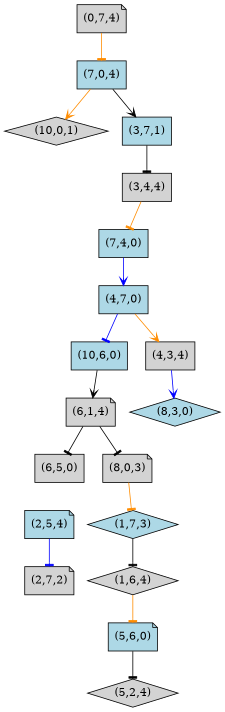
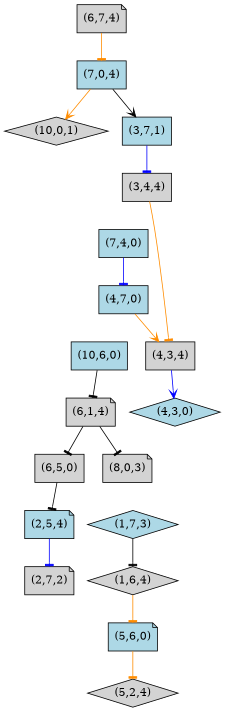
(102, 19) -> (102, 19)
(147, 157) -> (147, 157)
(136, 214) -> (160, 269)
(123, 270) -> (123, 270)
(112, 326) -> none
(95, 382) -> (95, 382)
(175, 412) -> (175, 412)
none -> (55, 495)
(130, 495) -> none
(133, 663) -> (133, 663)
